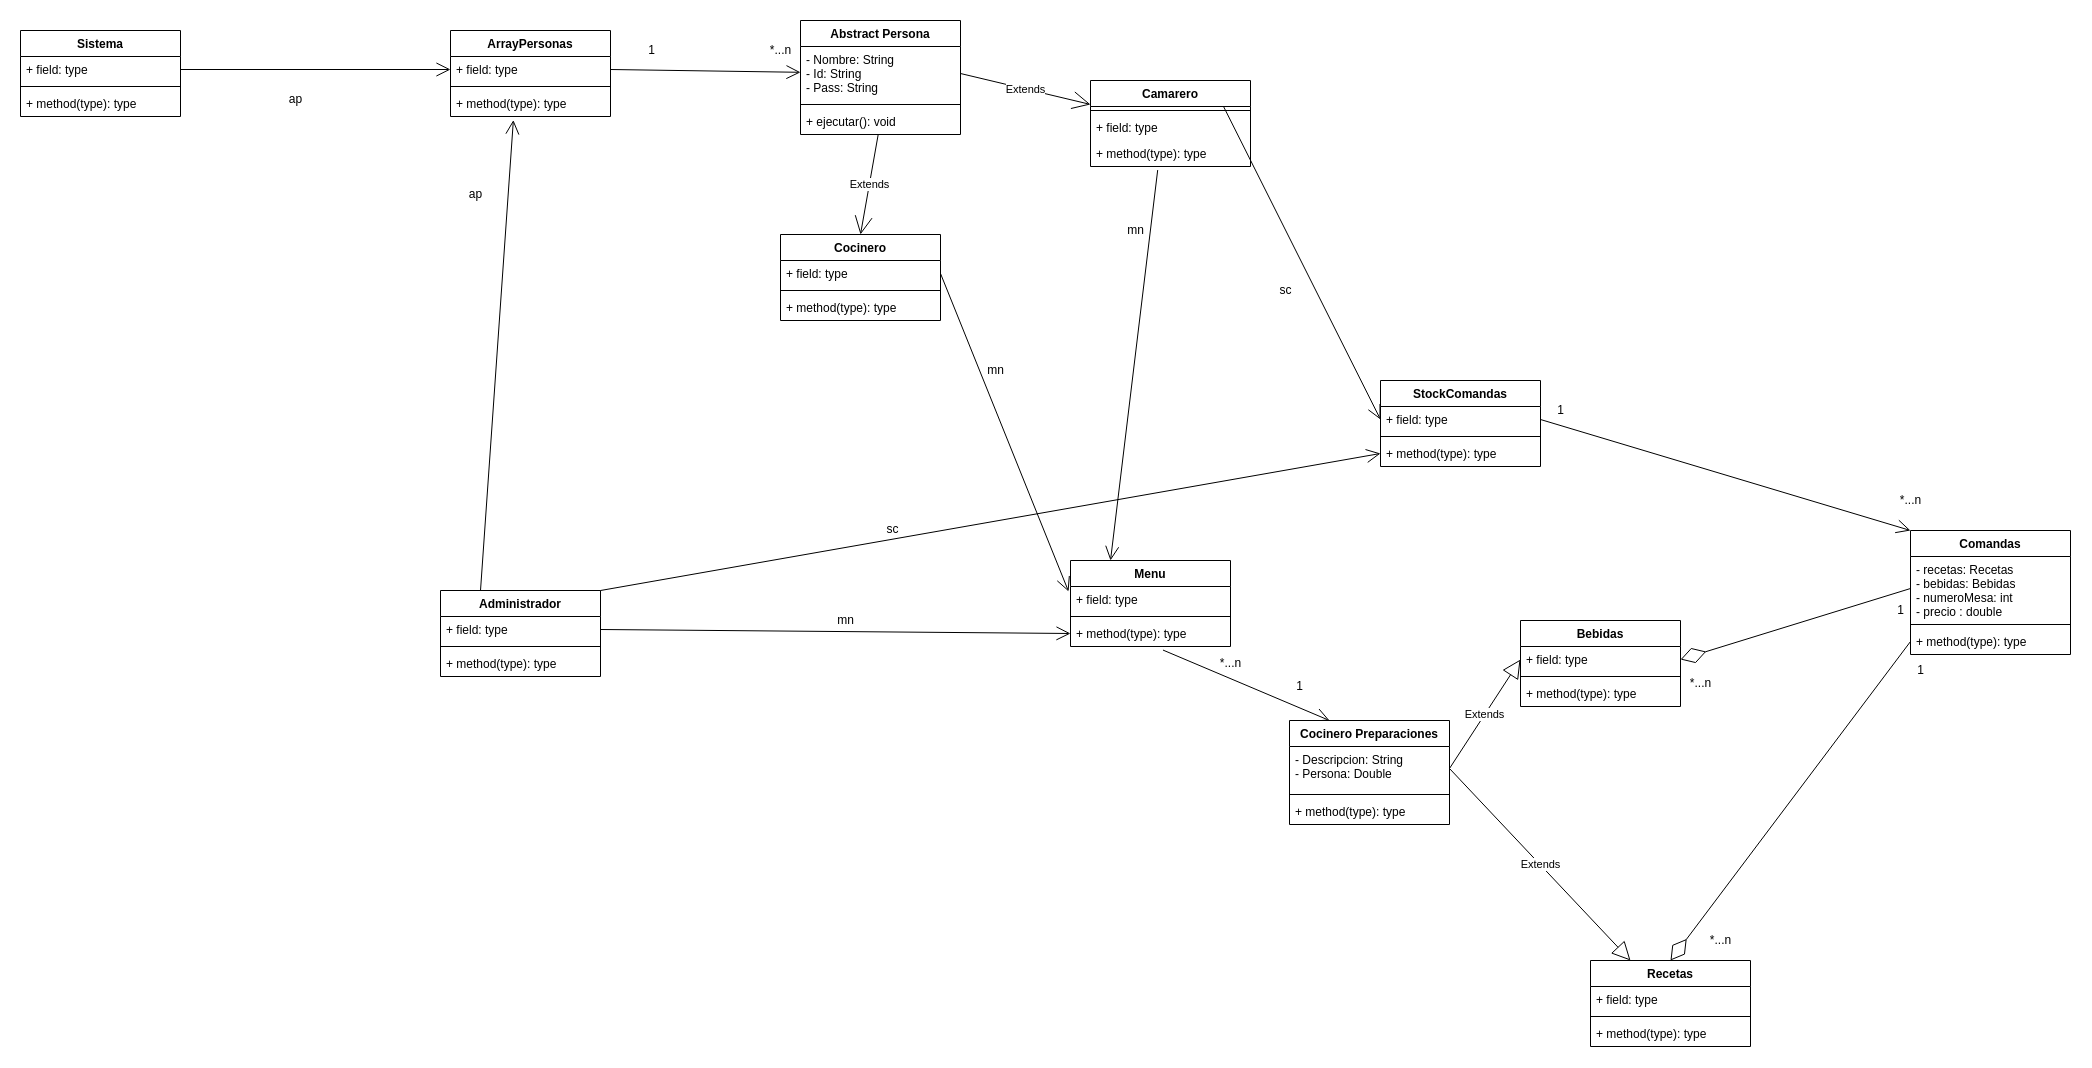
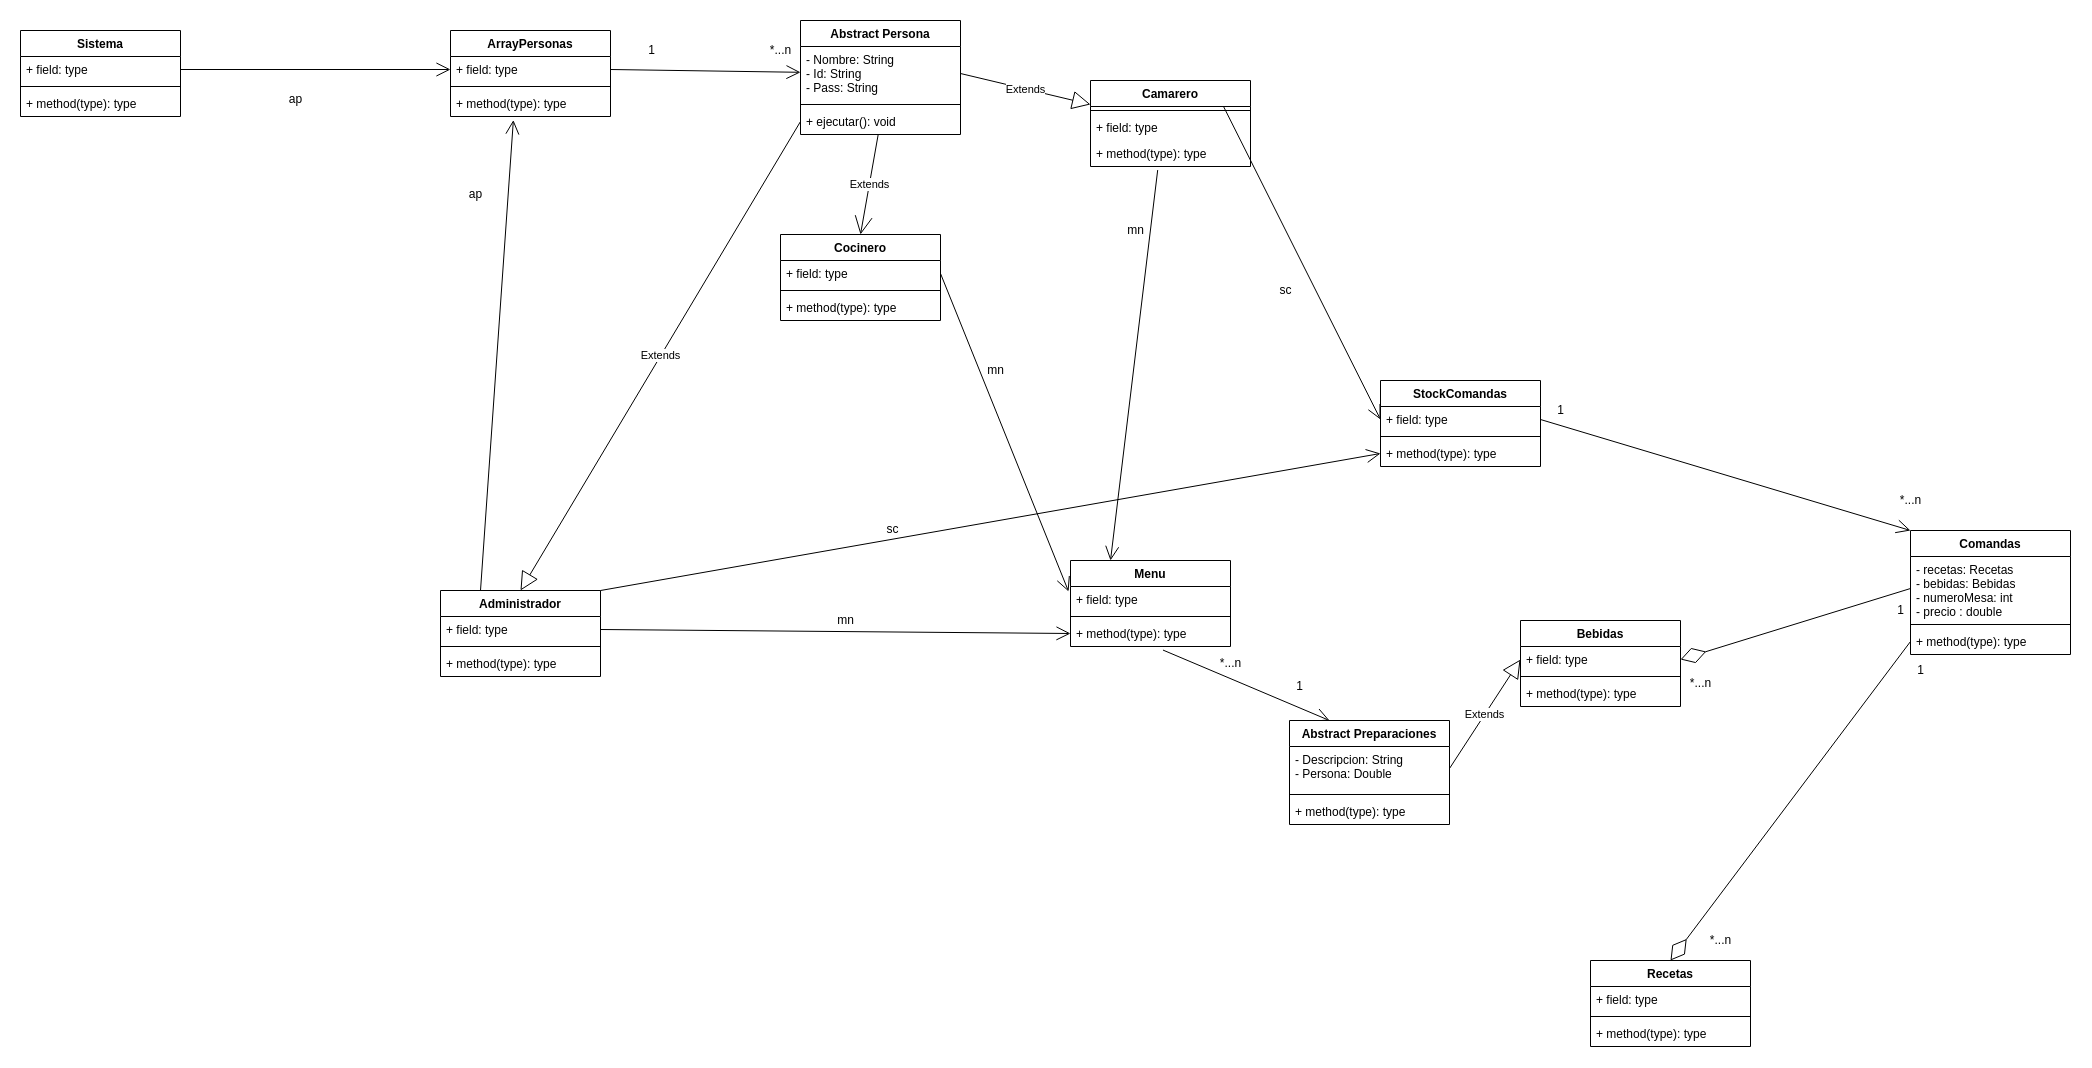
(1079, 102) -> (1071, 100)
none -> (664, 350)
(1369, 734) -> (1369, 734)
(1534, 858) -> none
